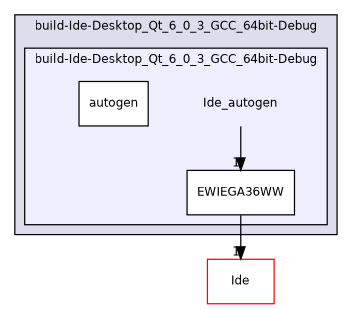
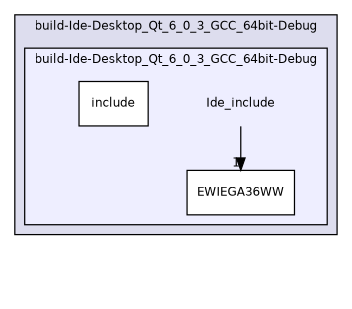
(114, 104) -> (114, 104)
(241, 104) -> (241, 104)
(241, 282) -> none
